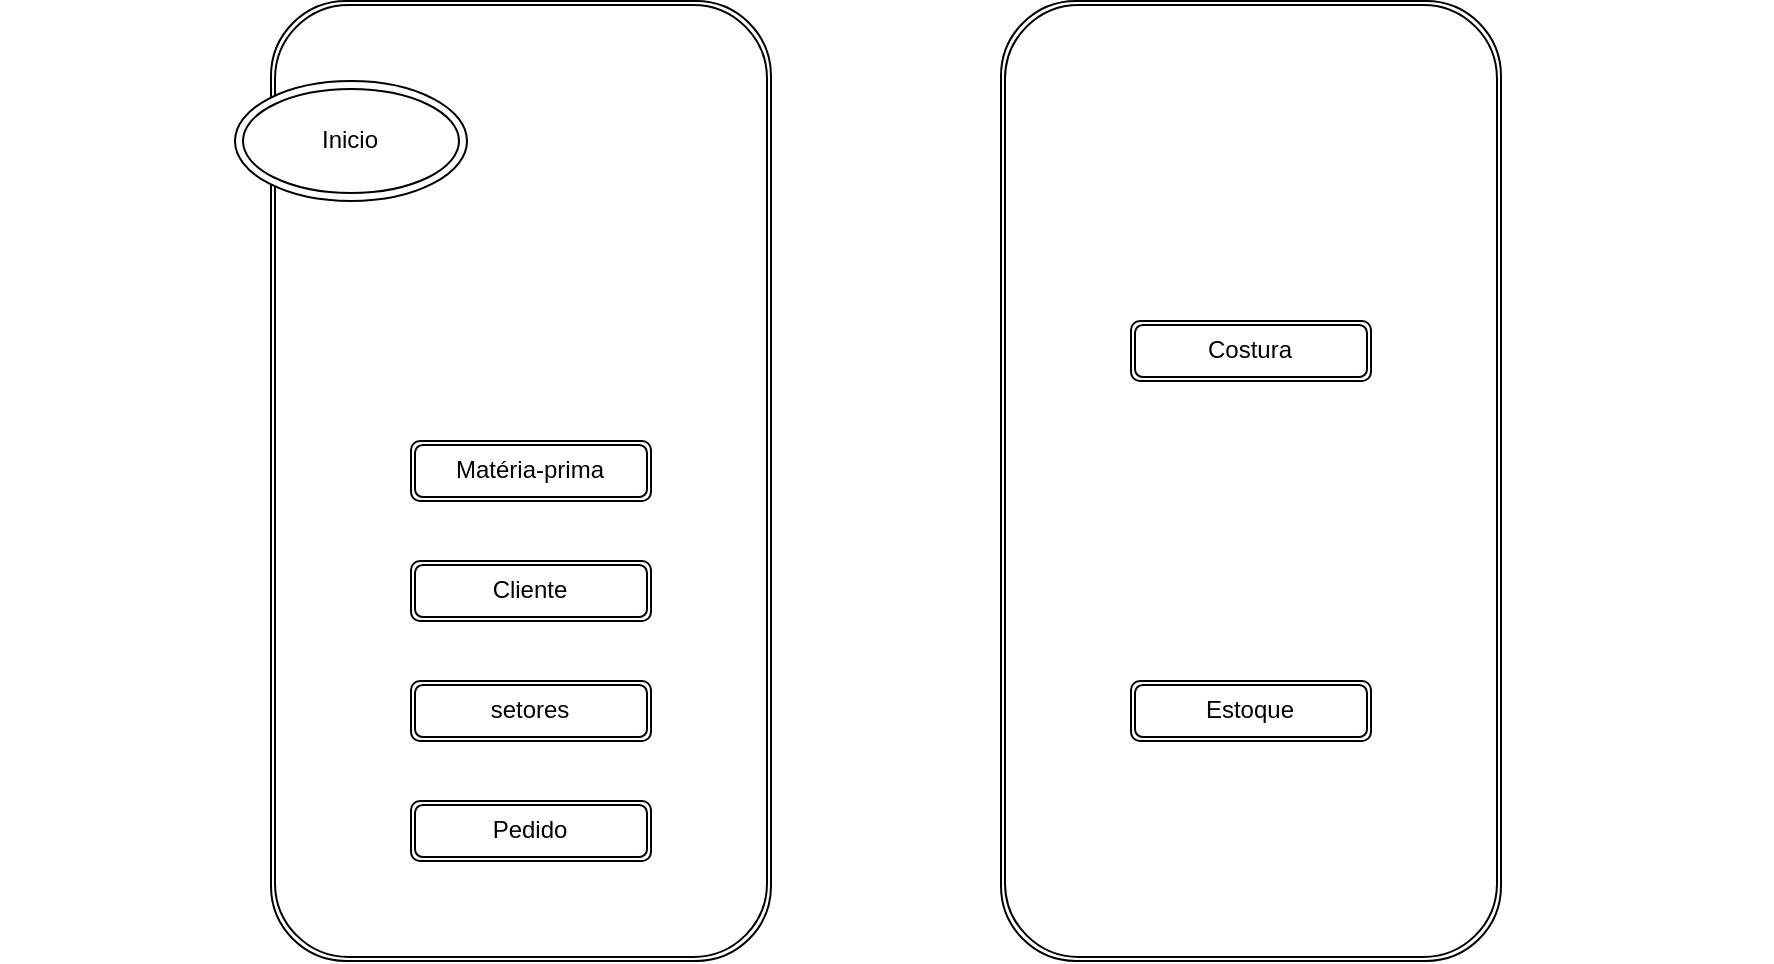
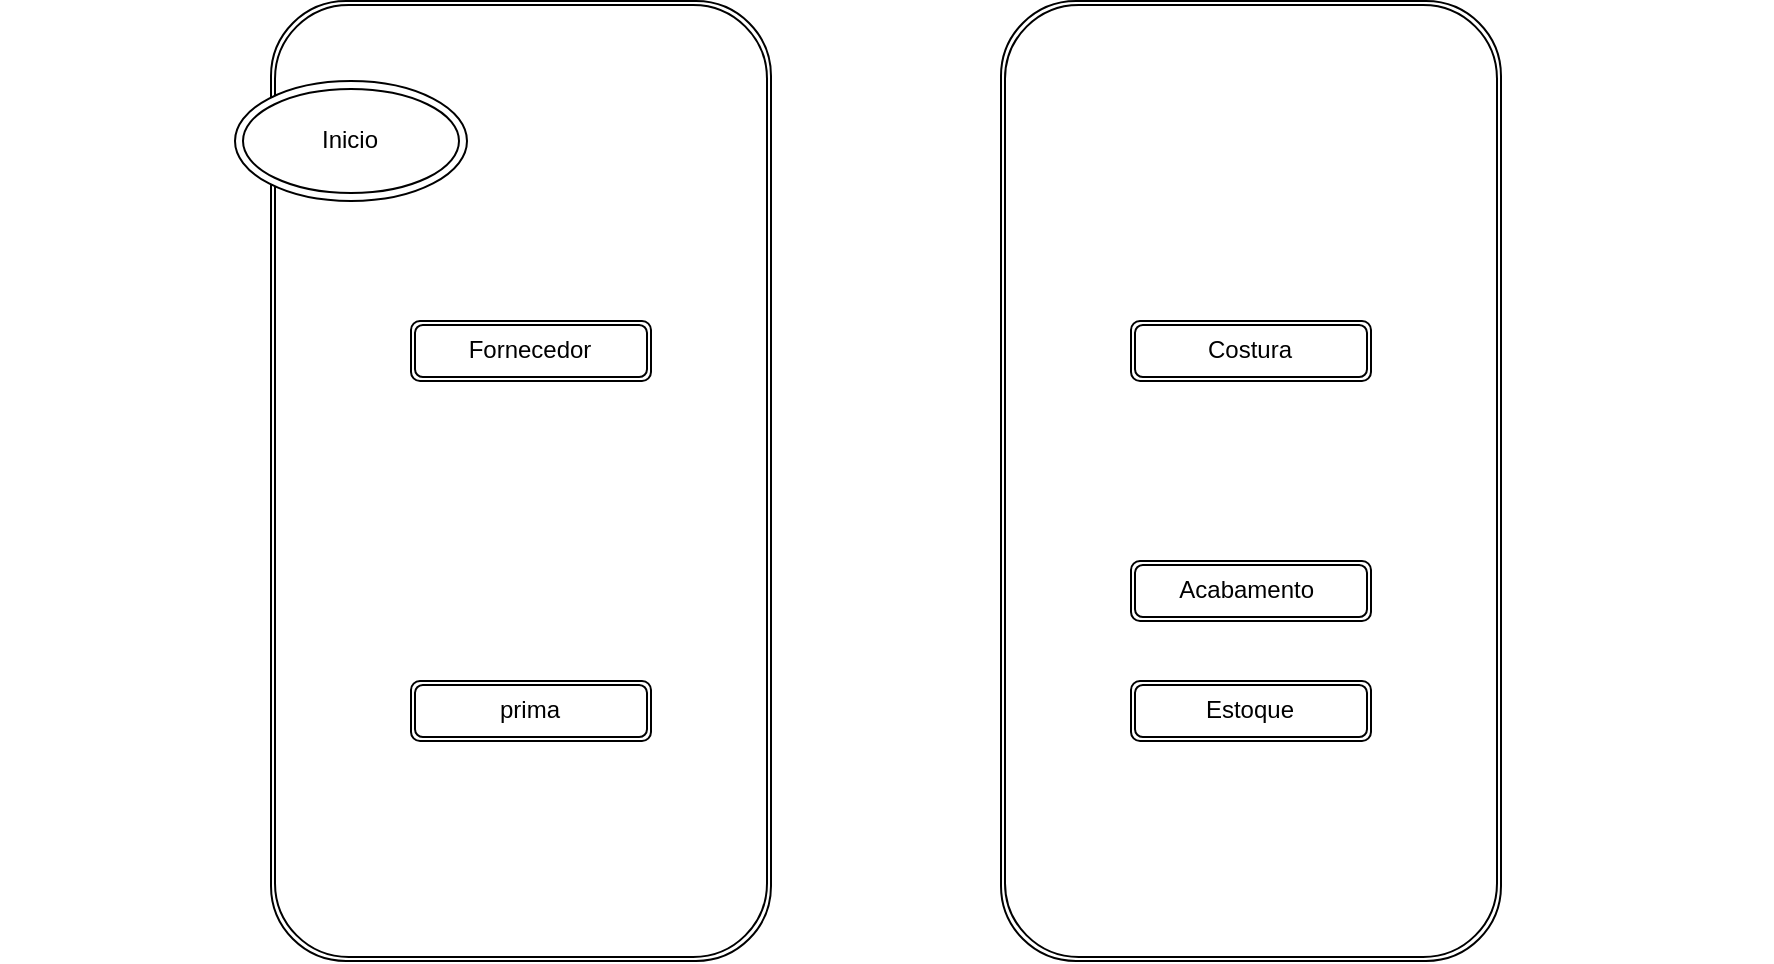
none -> (531, 351)
(531, 471) -> none
(531, 591) -> none
none -> (1251, 591)
(531, 711) -> (531, 711)
(531, 831) -> none
